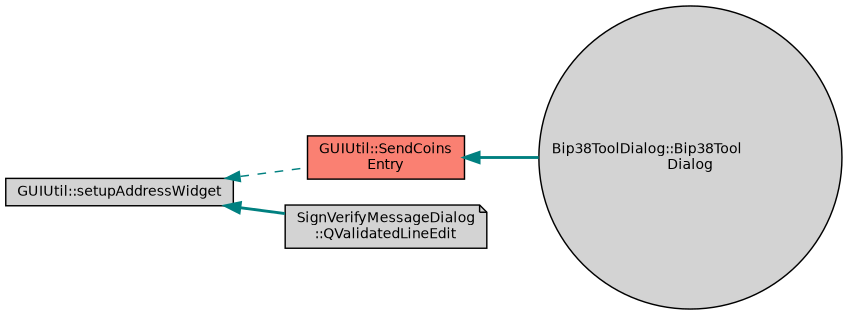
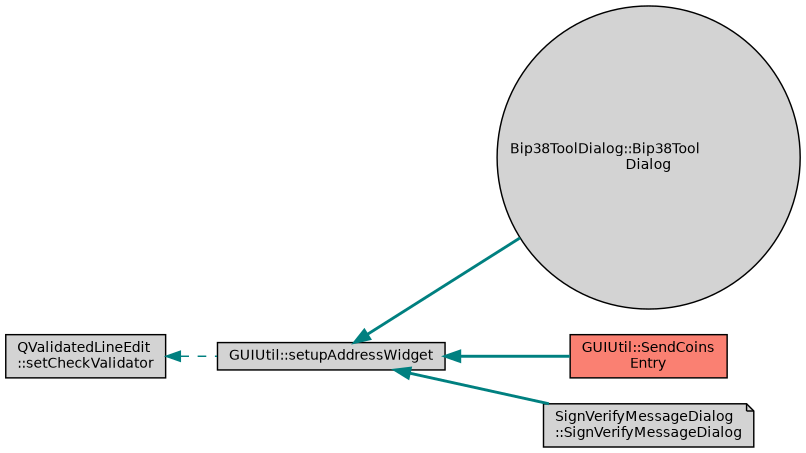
(509, 158) -> (444, 286)
(274, 172) -> (515, 356)
(386, 227) -> (649, 425)
none -> (86, 356)
